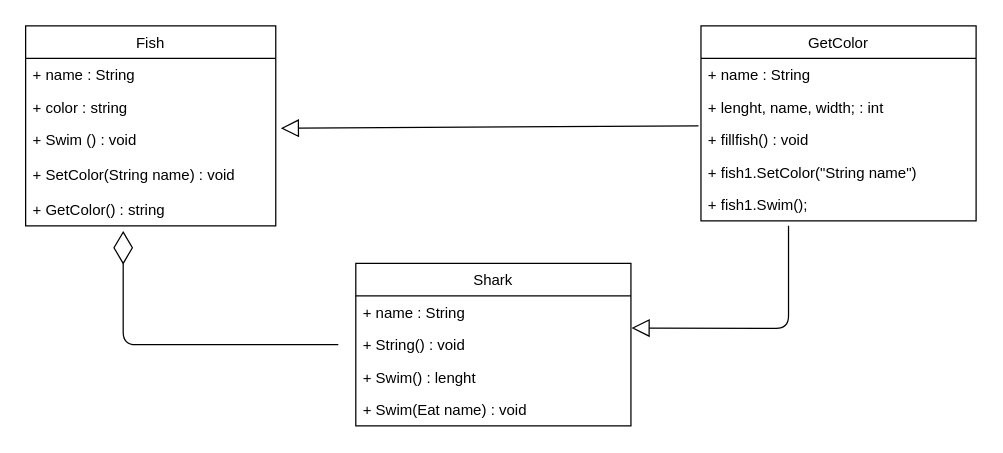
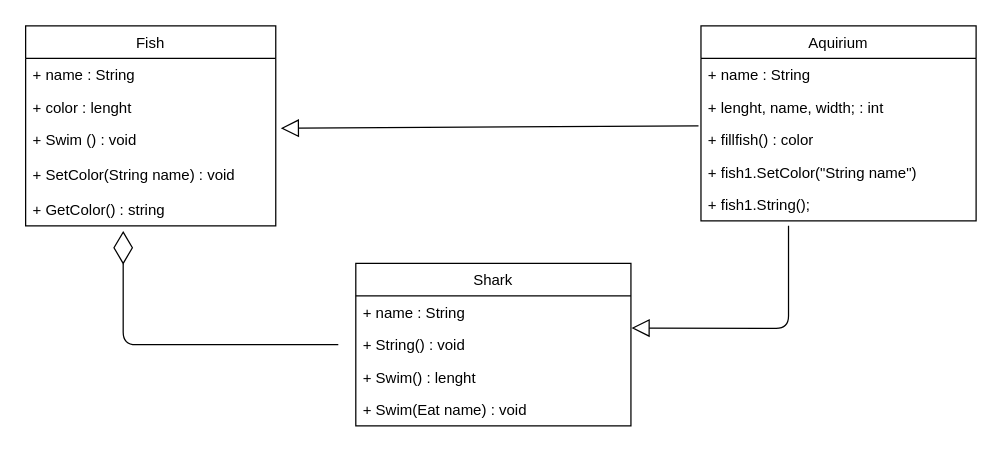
(838, 43) -> (838, 43)
(88, 108) -> (88, 108)
(770, 140) -> (774, 140)
(761, 205) -> (769, 205)
